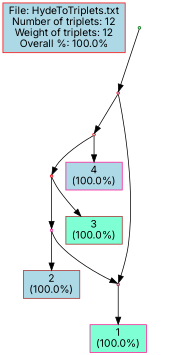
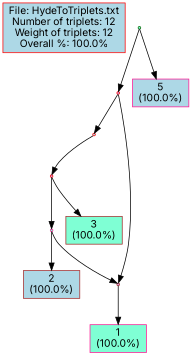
none -> (161, 93)
(94, 176) -> none
